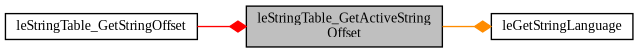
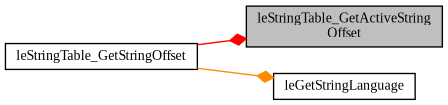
(458, 27) -> (227, 72)
